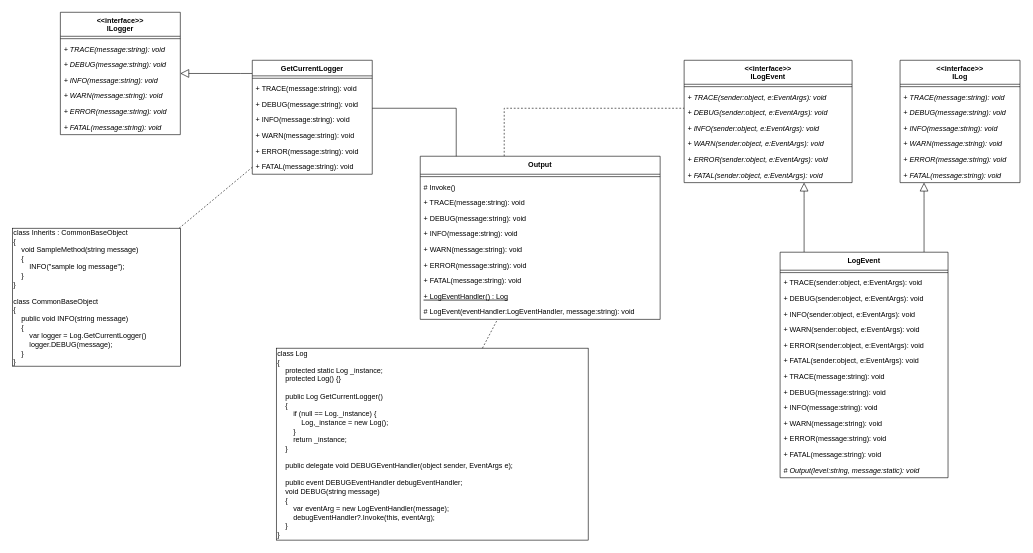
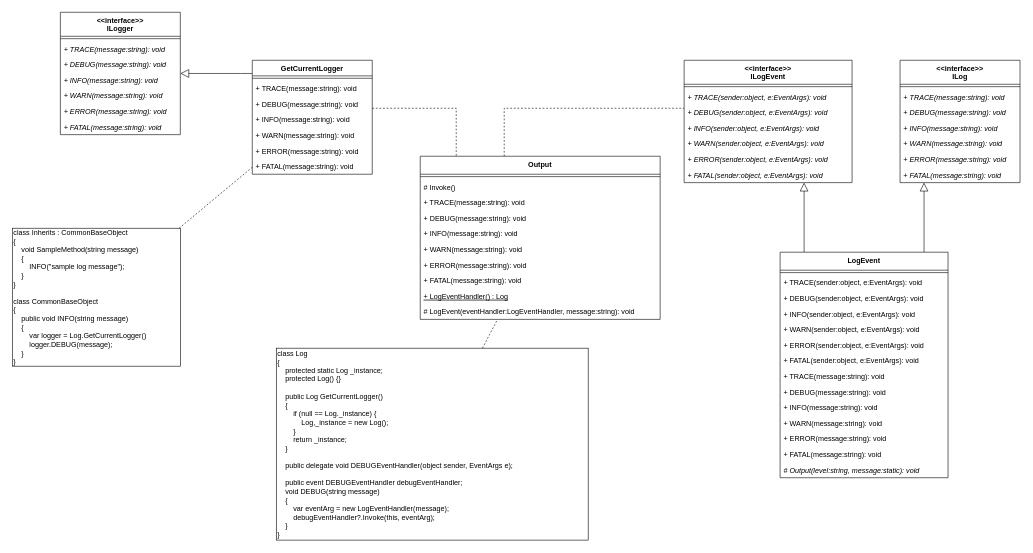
(438, 108) -> (438, 108)
